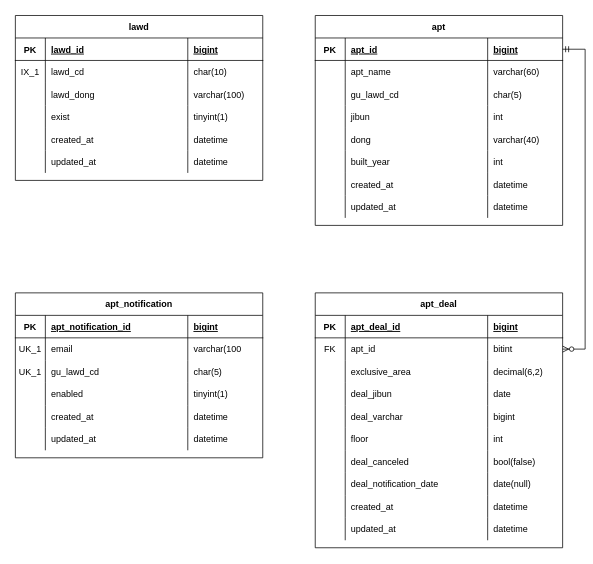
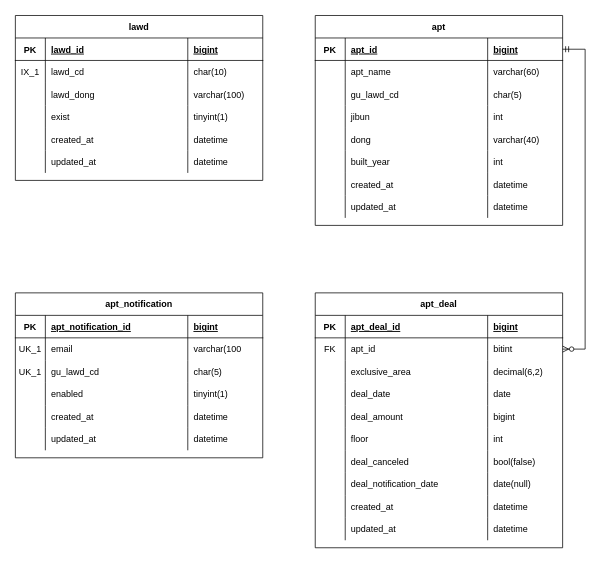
(374, 395) -> (373, 395)
(380, 417) -> (378, 417)
